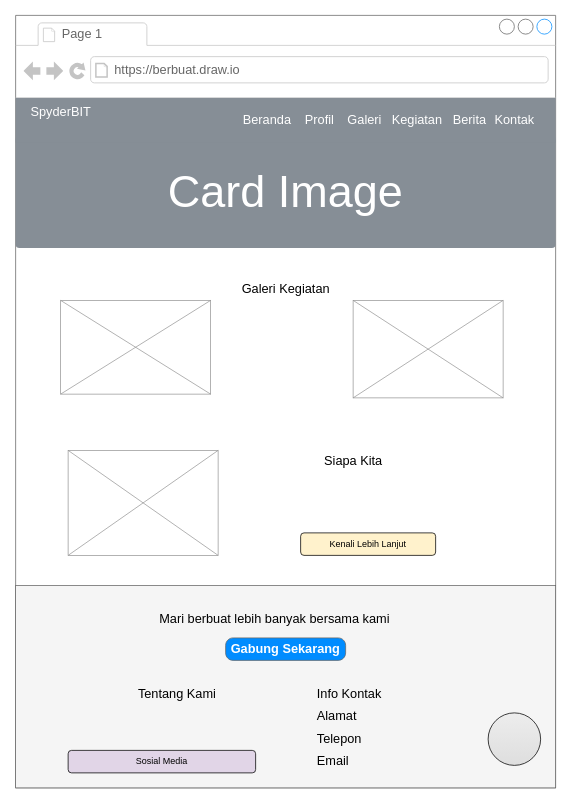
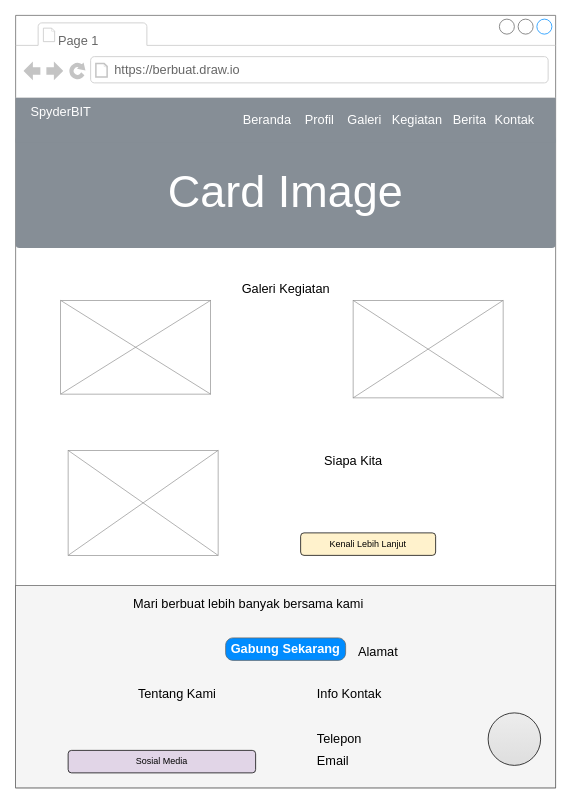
(102, 34) -> (98, 42)
(274, 619) -> (248, 604)
(364, 717) -> (405, 653)
